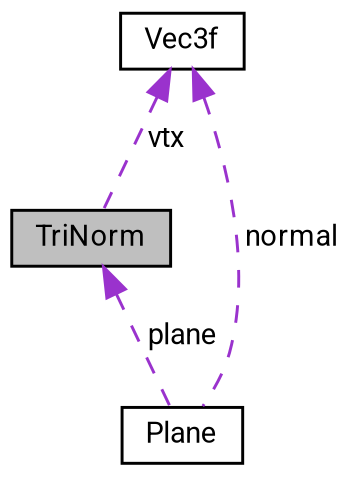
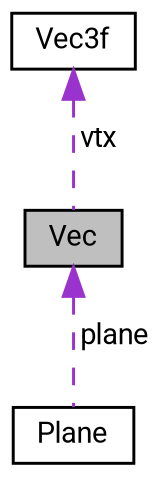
(91, 238) -> (74, 238)
(238, 253) -> none
